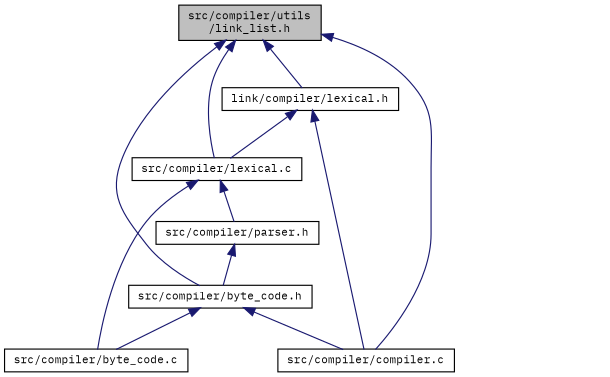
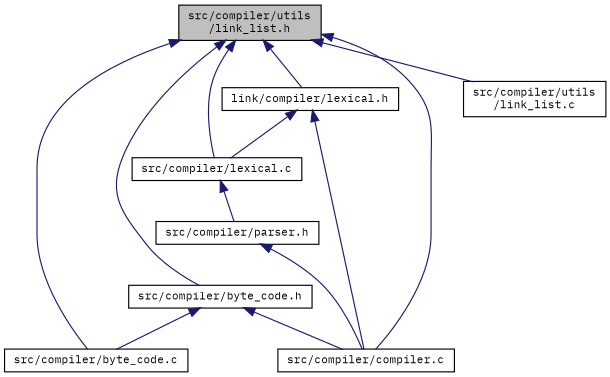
none -> (535, 99)
(125, 257) -> (37, 168)
(227, 270) -> (327, 290)
